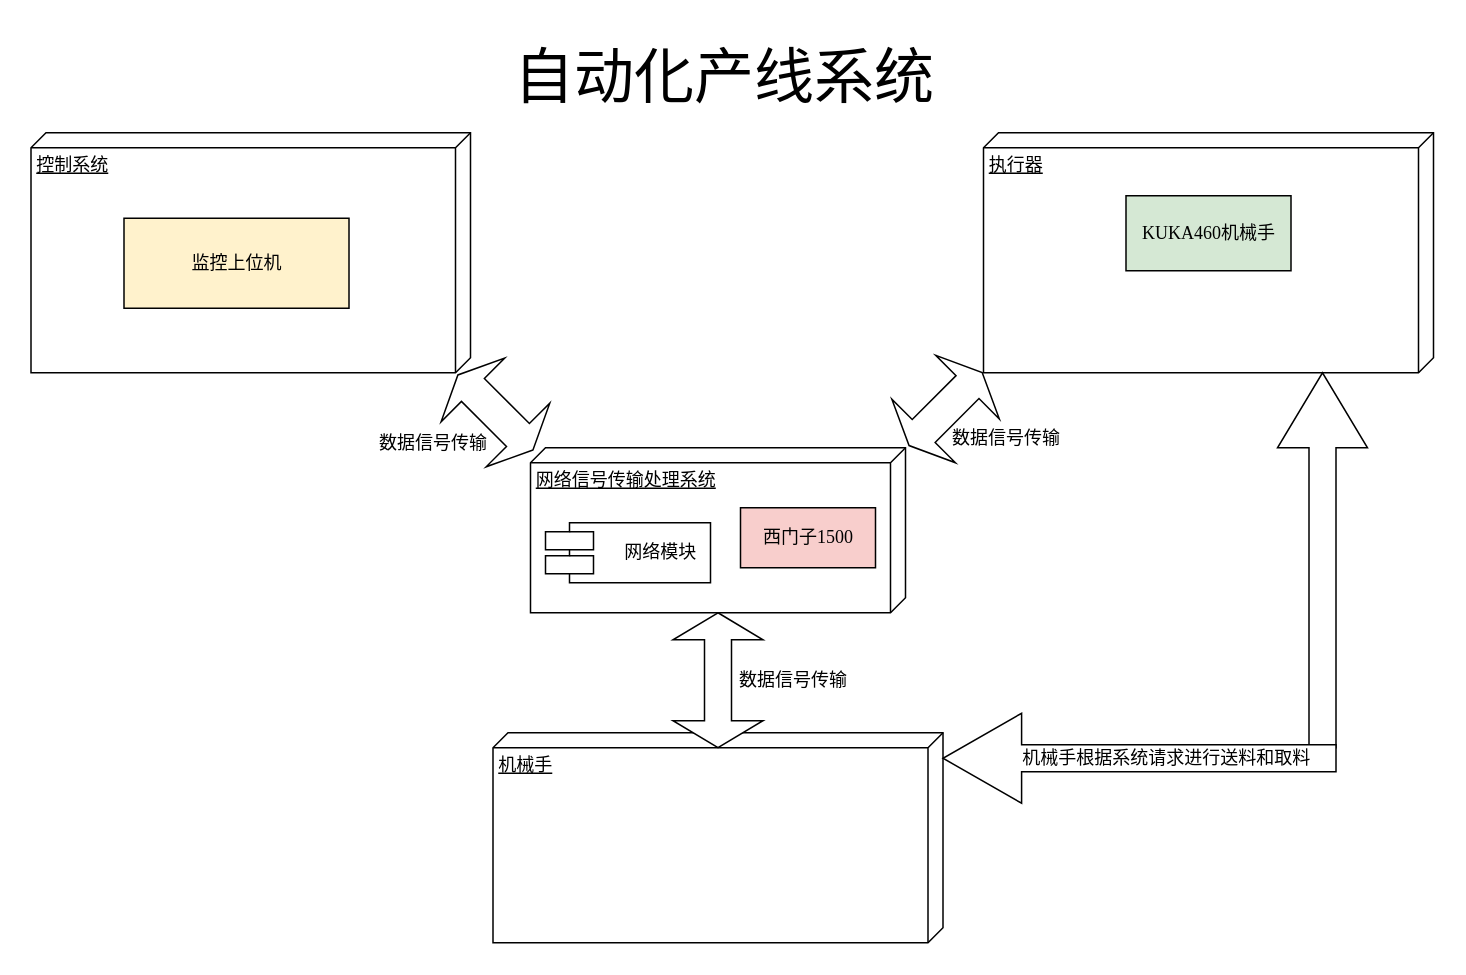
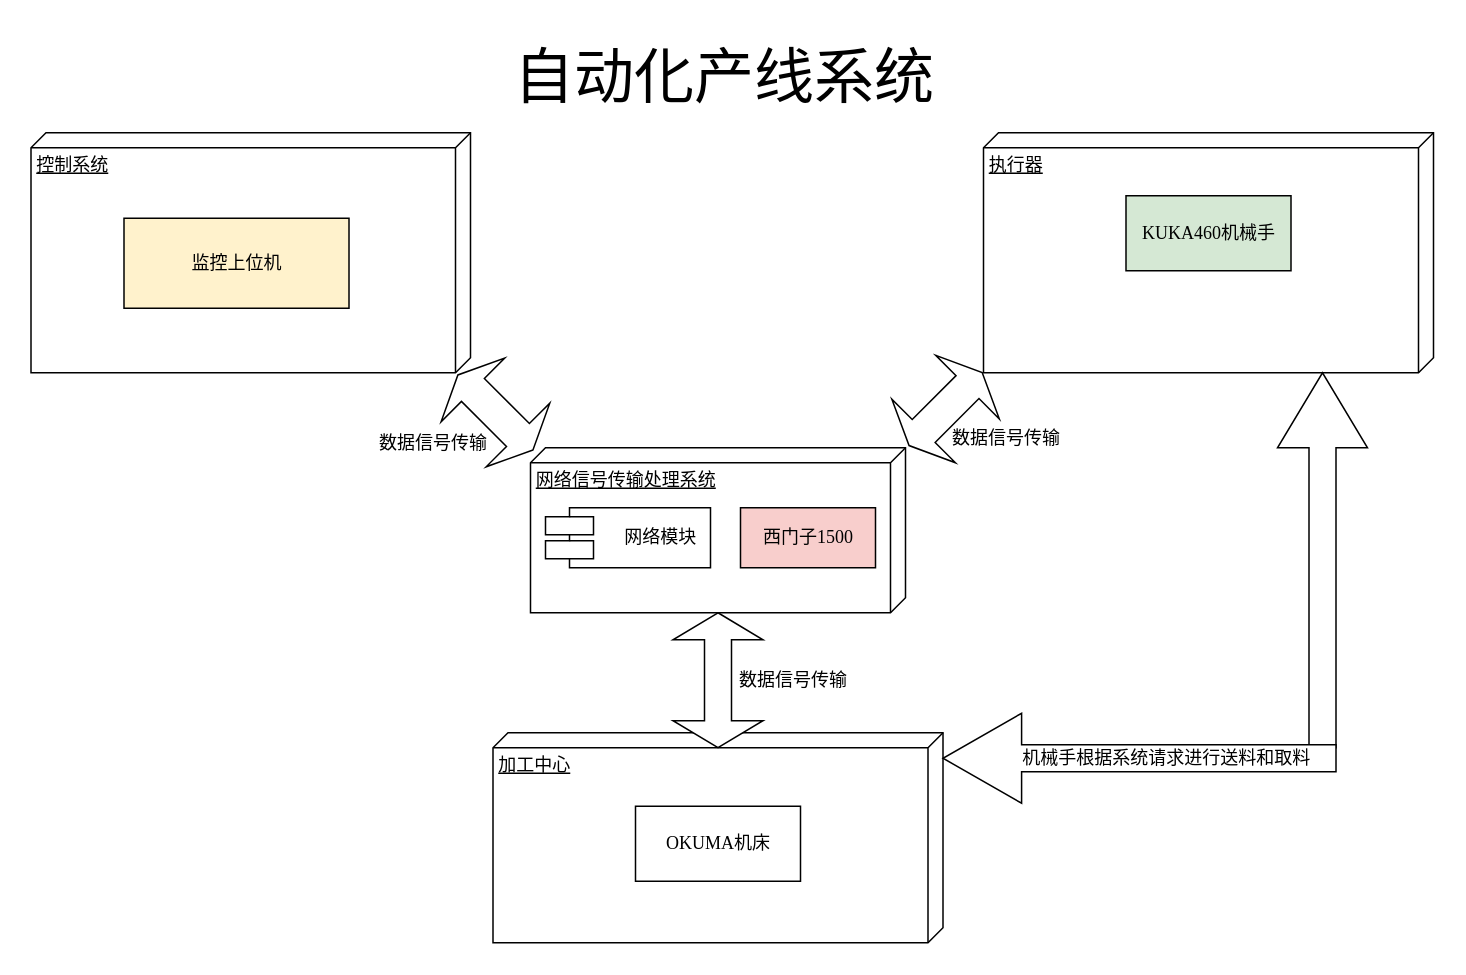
(628, 553) -> (628, 538)
(526, 766) -> (535, 766)
none -> (718, 844)
